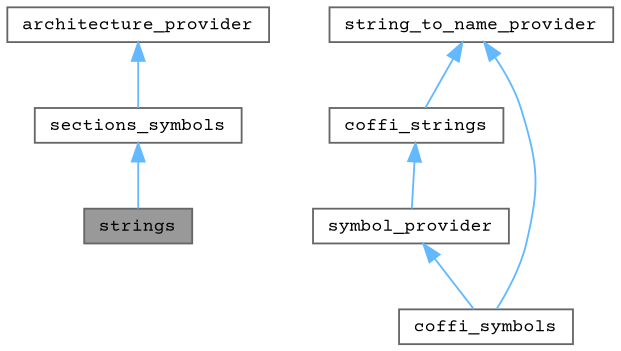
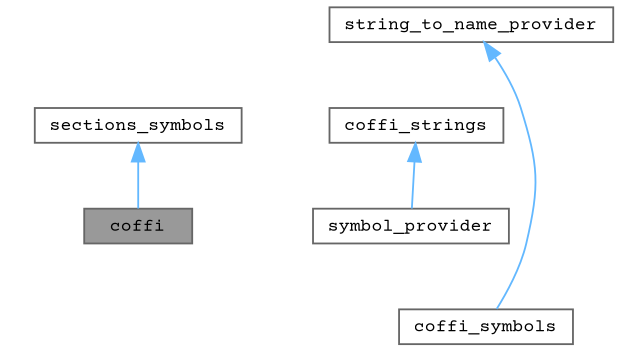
(138, 25) -> none
(439, 83) -> none
(138, 226) -> (138, 226)
(454, 284) -> none
